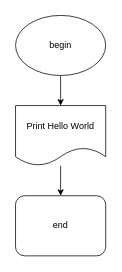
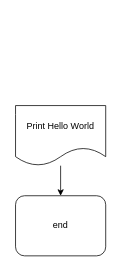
(60, 45) -> none
(60, 87) -> none
